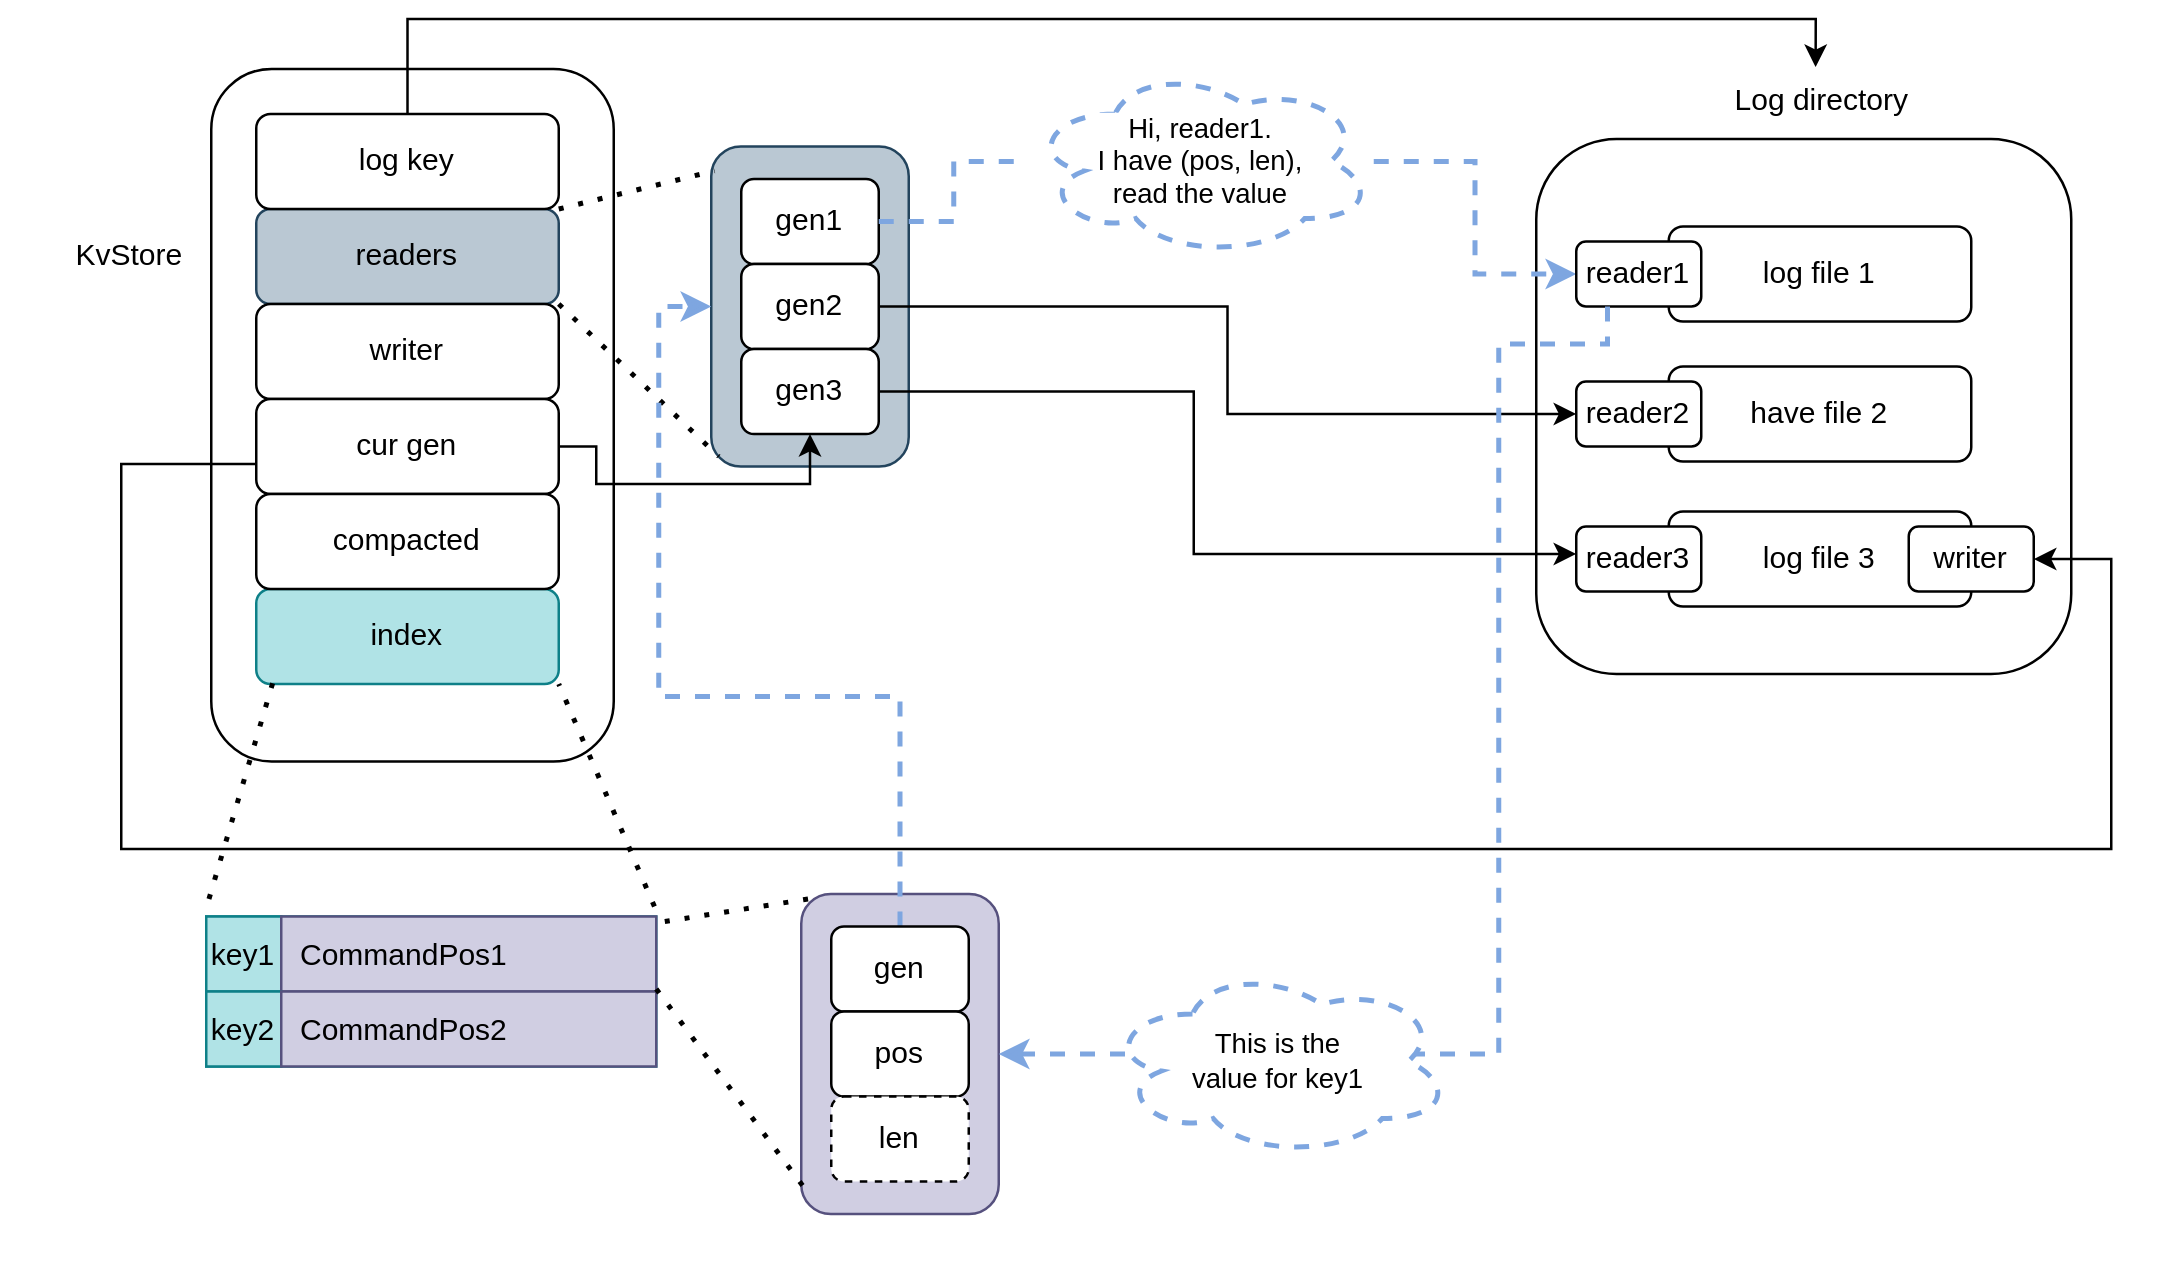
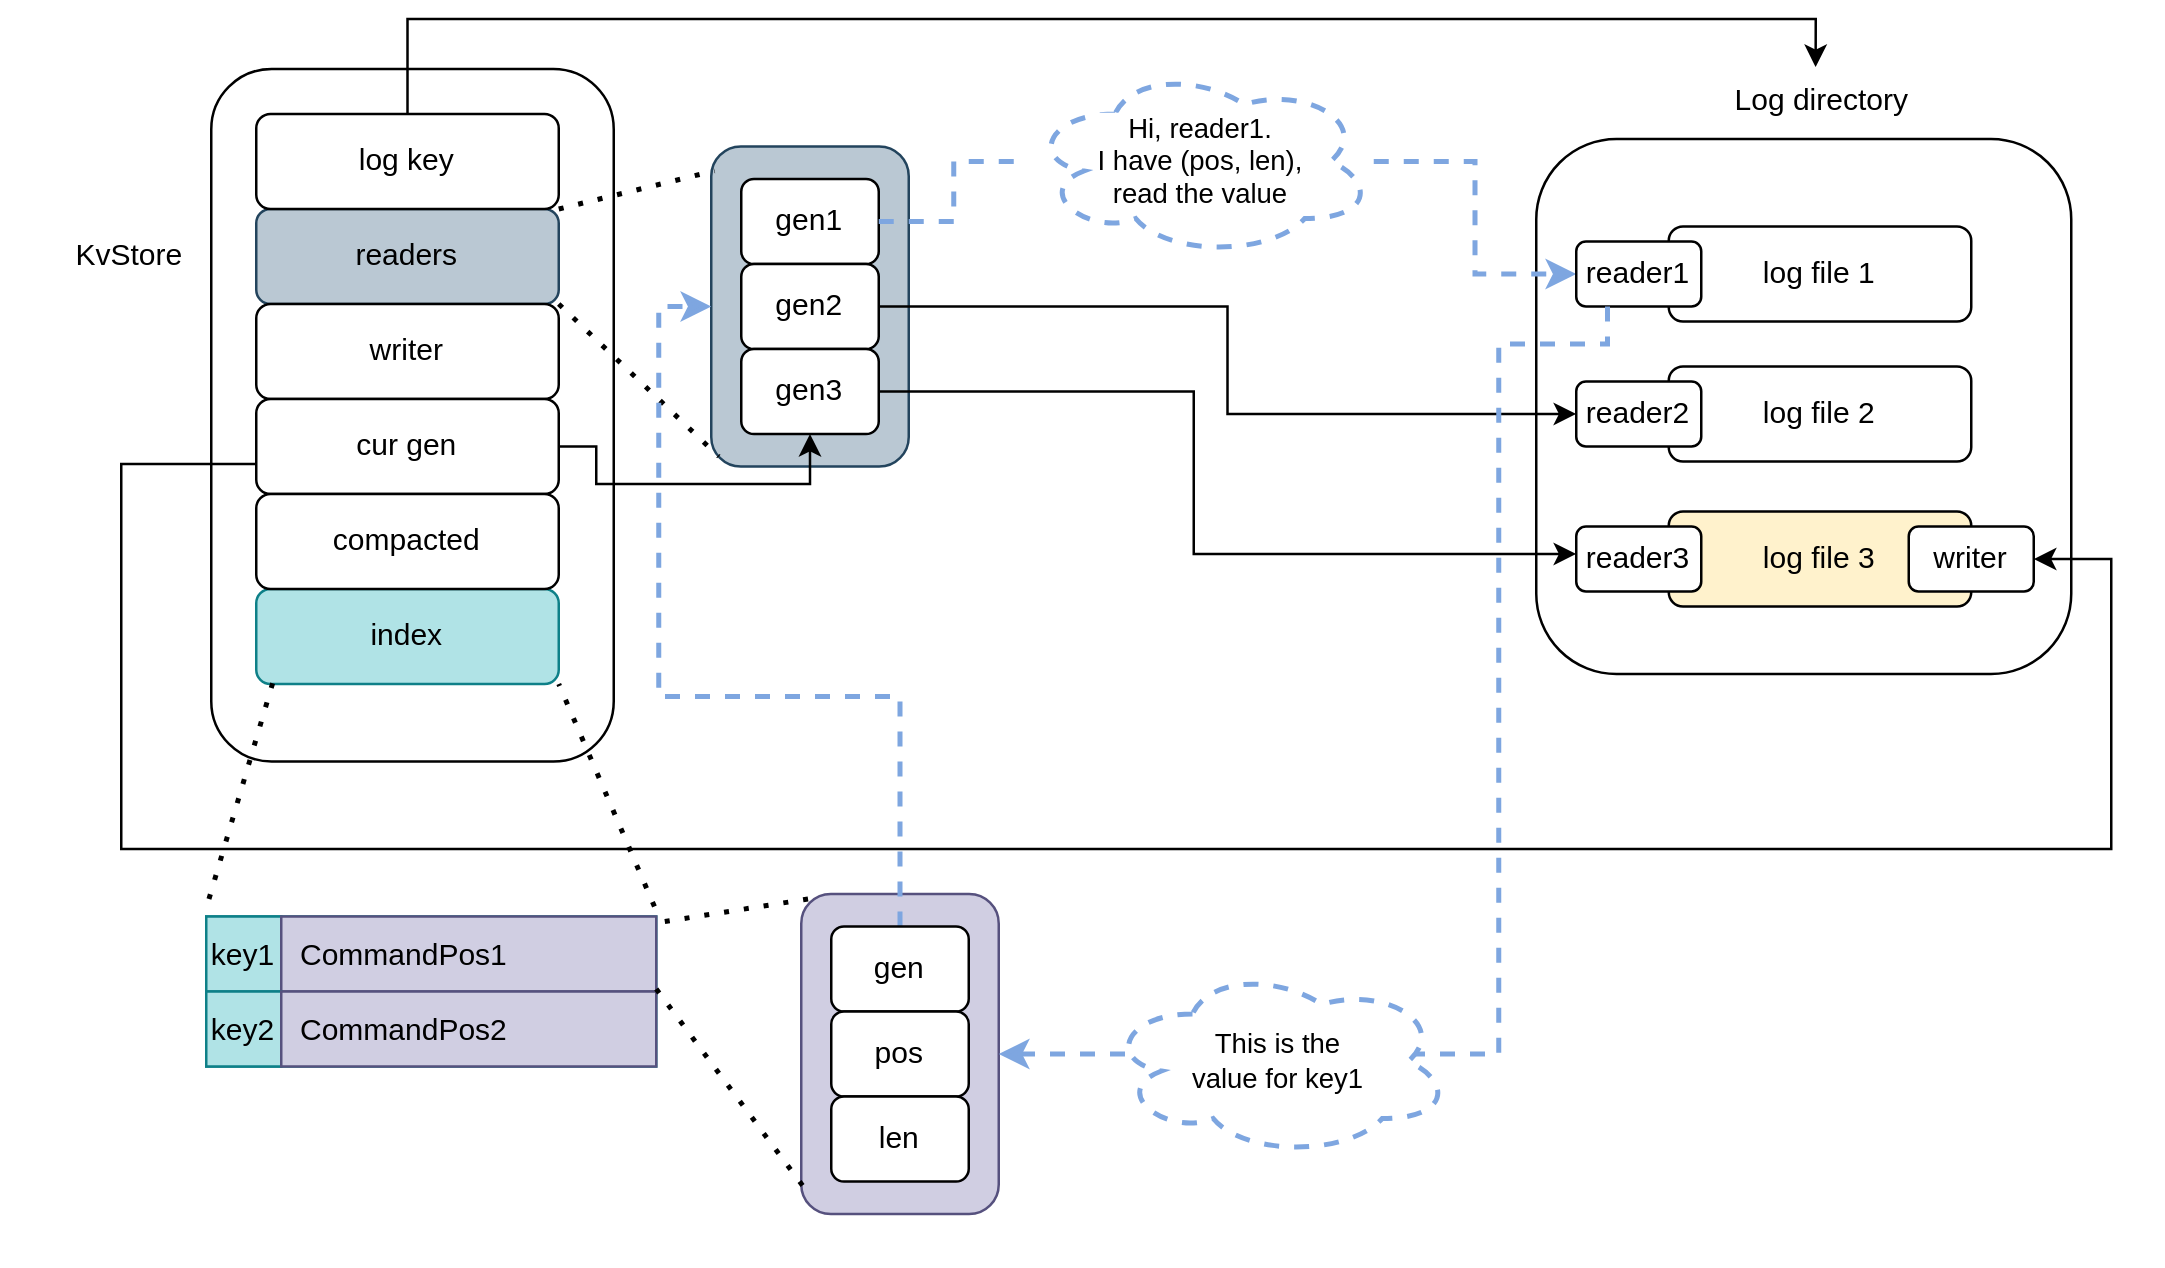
(1820, 414) -> (1820, 414)
(1820, 559) -> (1820, 559)
(900, 1139) -> (900, 1139)
